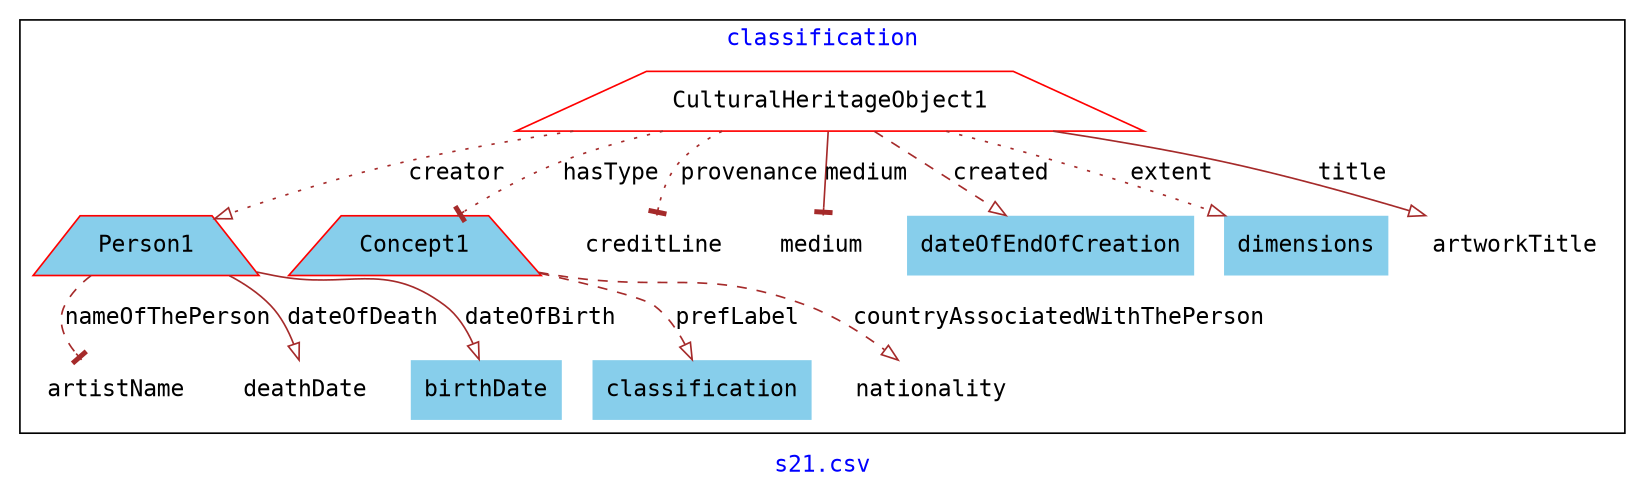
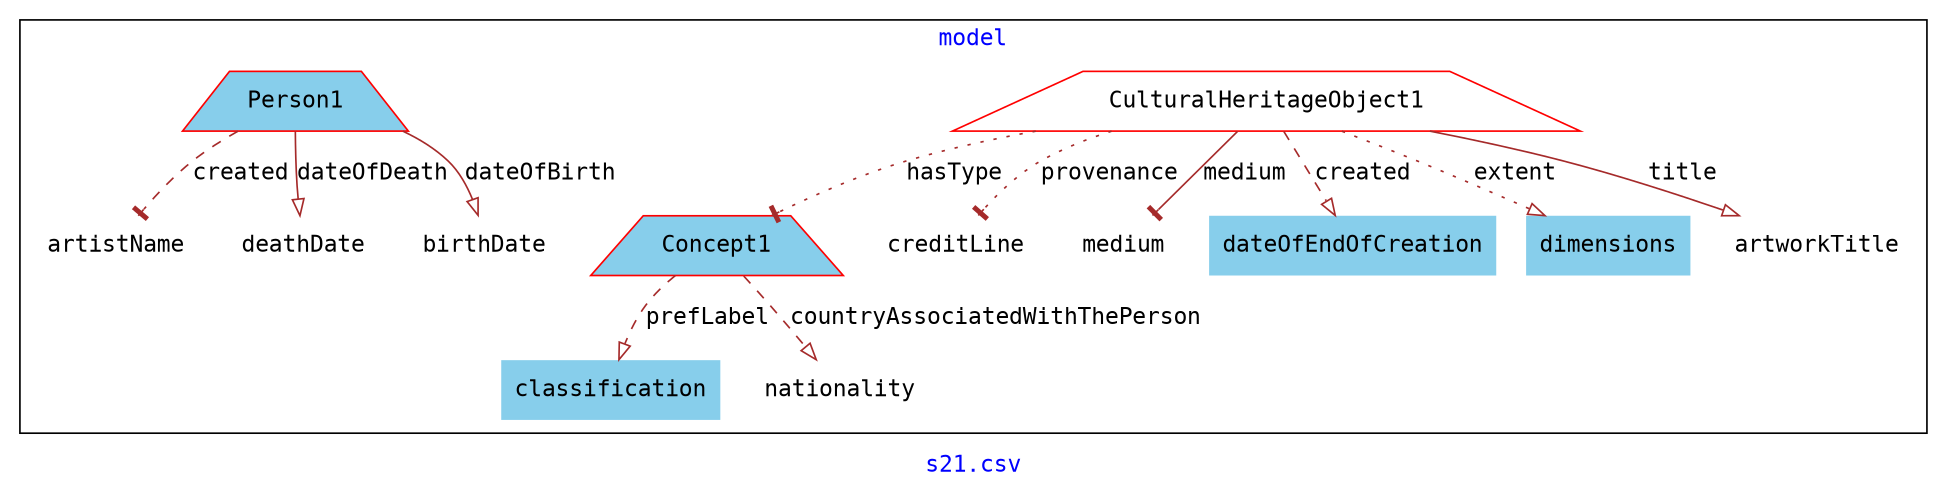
(822, 39) -> (973, 39)
(400, 163) -> none
(168, 318) -> (241, 173)
(486, 390) -> (485, 246)
